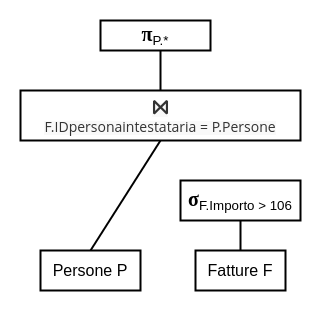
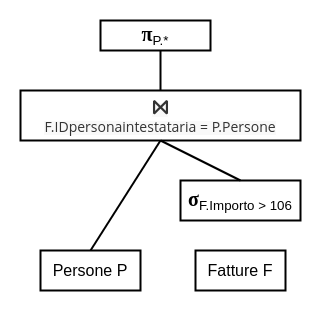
none -> (202, 161)
(241, 236) -> none
